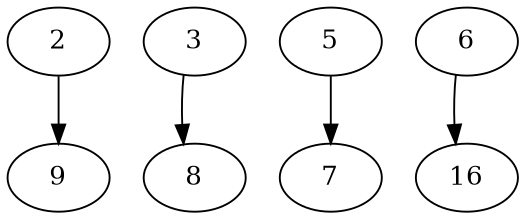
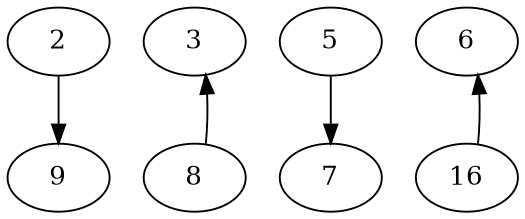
(182, 100) -> (207, 119)
(454, 100) -> (480, 119)
